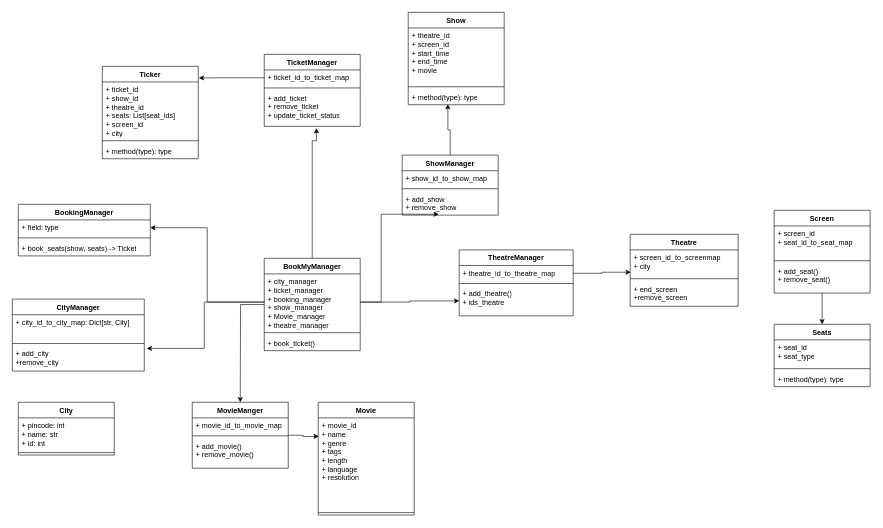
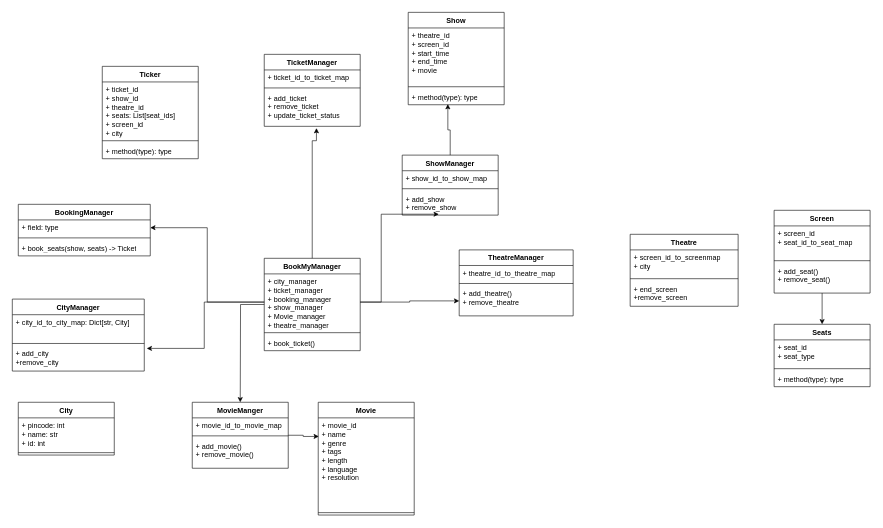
(204, 78) -> none
(601, 273) -> none
(492, 299) -> (494, 299)
